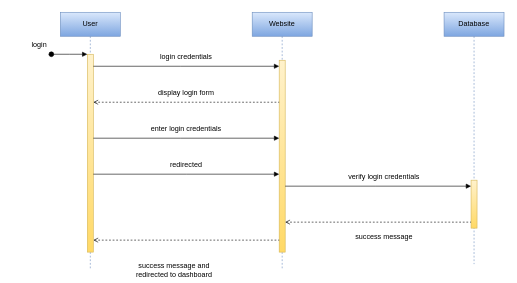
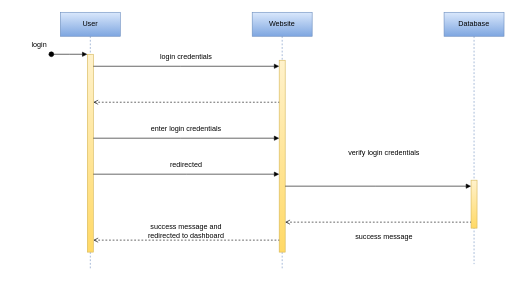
(186, 93) -> none
(384, 177) -> (384, 153)
(174, 270) -> (186, 231)
